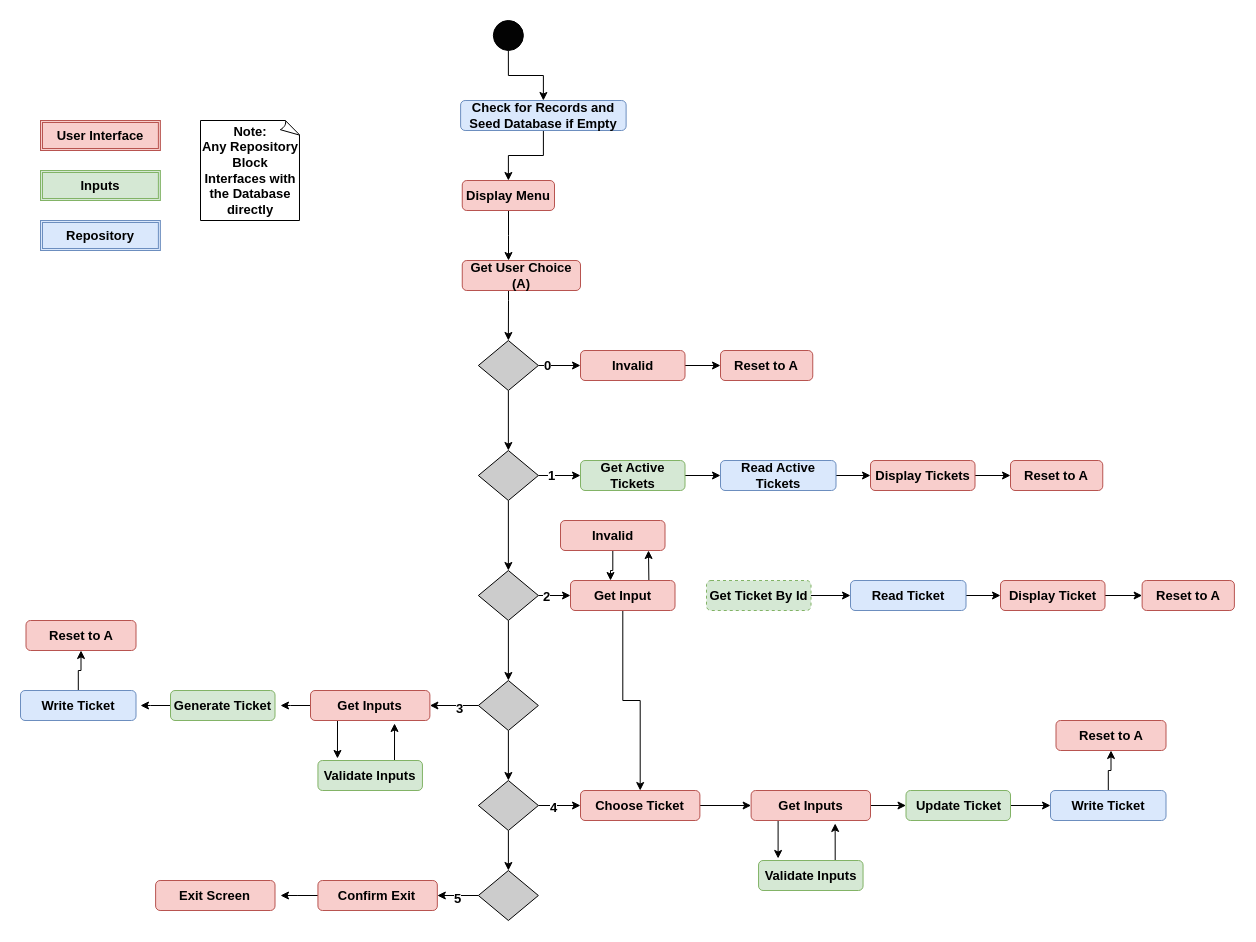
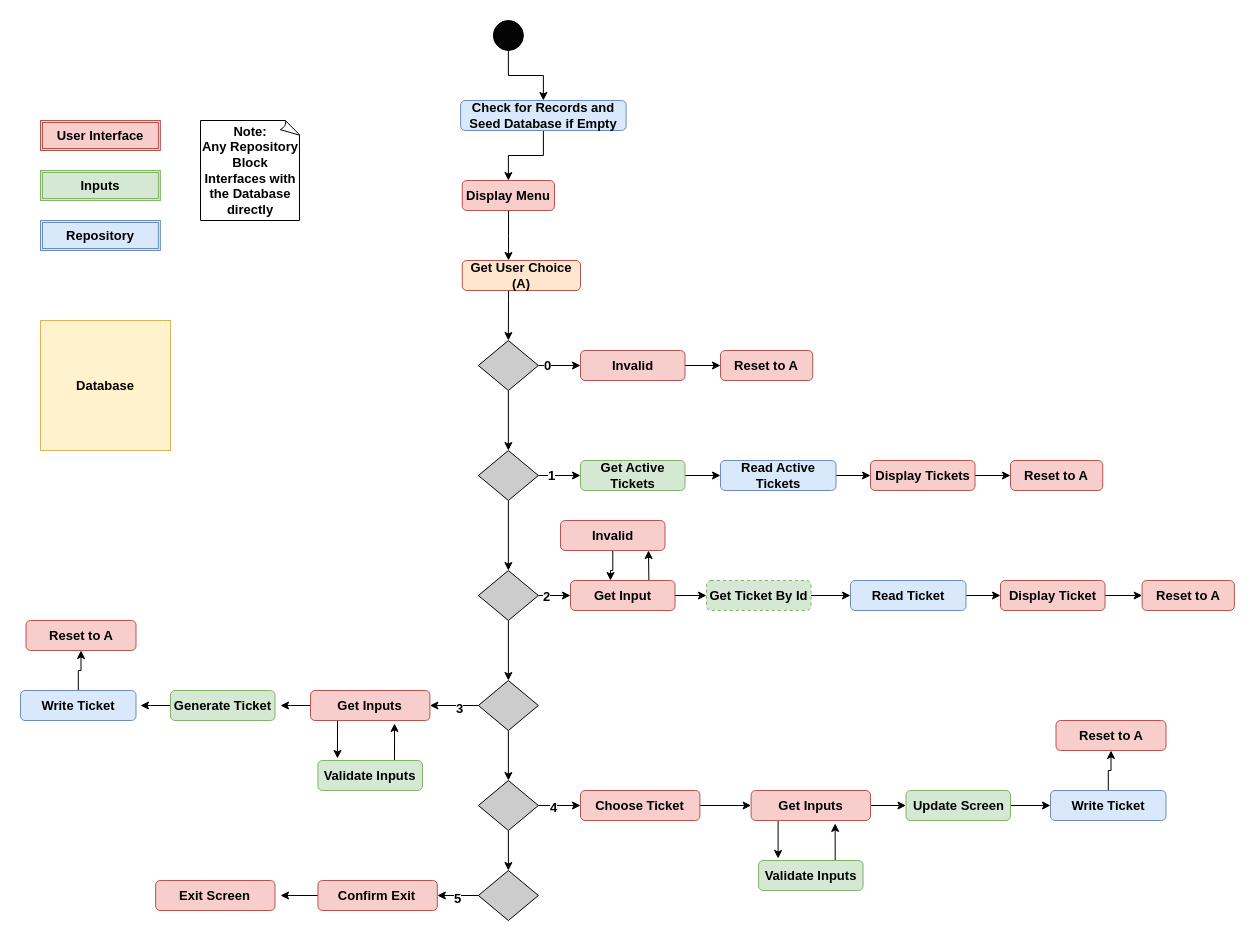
(521, 276) -> (521, 276)
none -> (106, 386)
(628, 701) -> (695, 596)
(959, 806) -> (959, 806)
